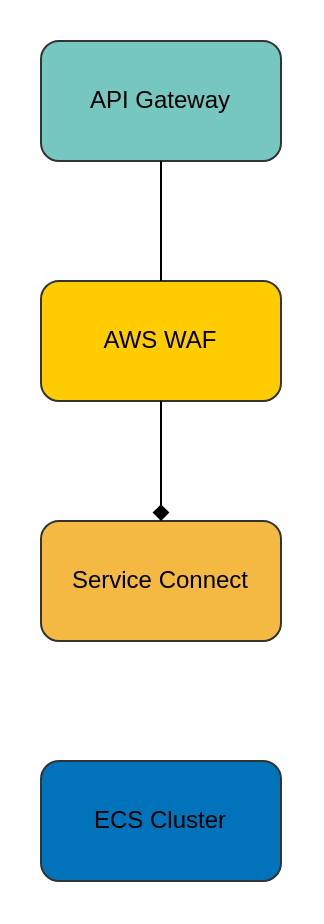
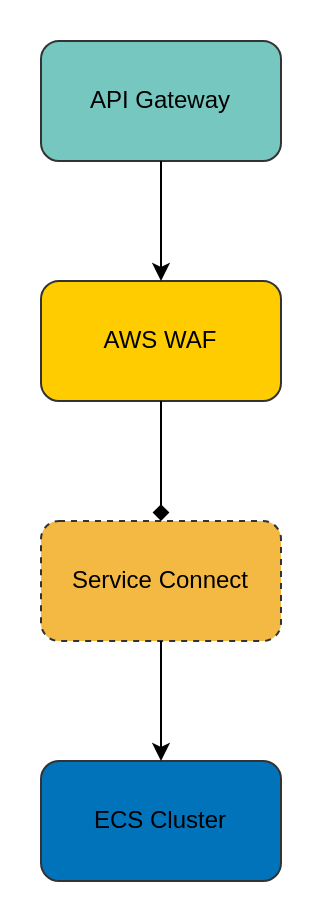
(161, 271) -> (161, 266)
(161, 581) -> (161, 581)
none -> (161, 694)
